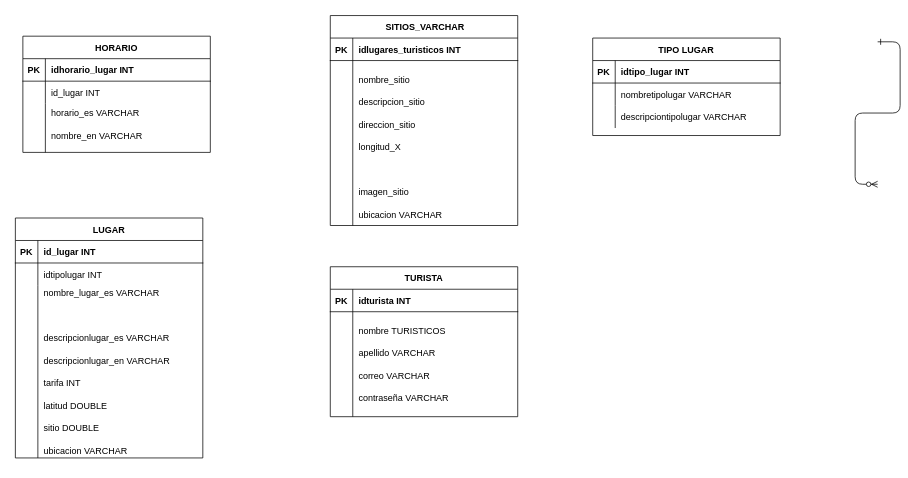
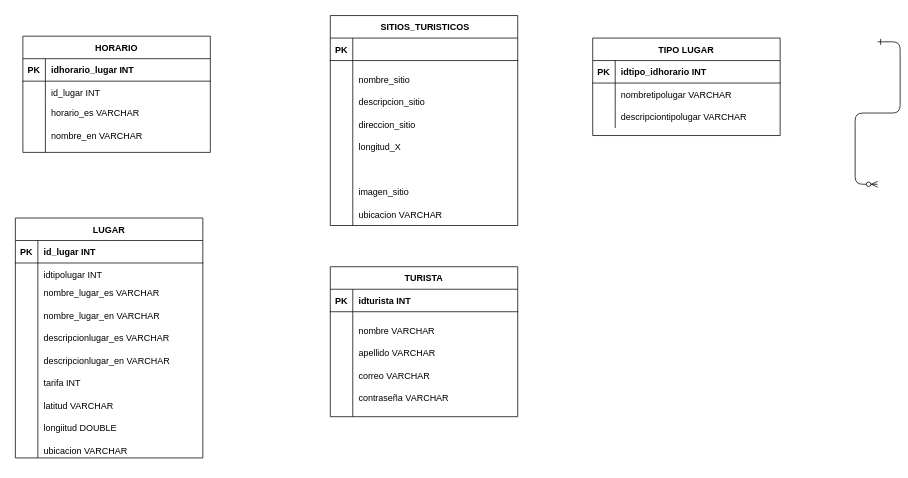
(424, 27) -> (424, 27)
(435, 49) -> none
(657, 72) -> (666, 72)
none -> (120, 315)
(400, 331) -> (393, 331)
(75, 406) -> (78, 406)
(70, 428) -> (79, 428)
